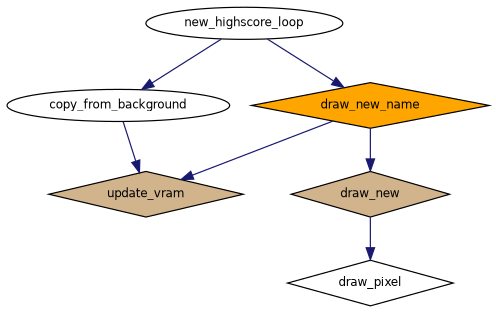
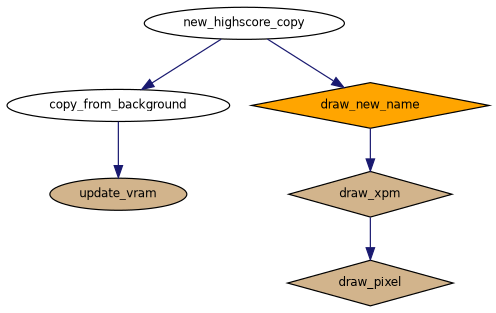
(244, 23) -> (244, 23)
(263, 148) -> none
(146, 194) -> (118, 194)
(370, 194) -> (370, 194)
(370, 283) -> (370, 283)
